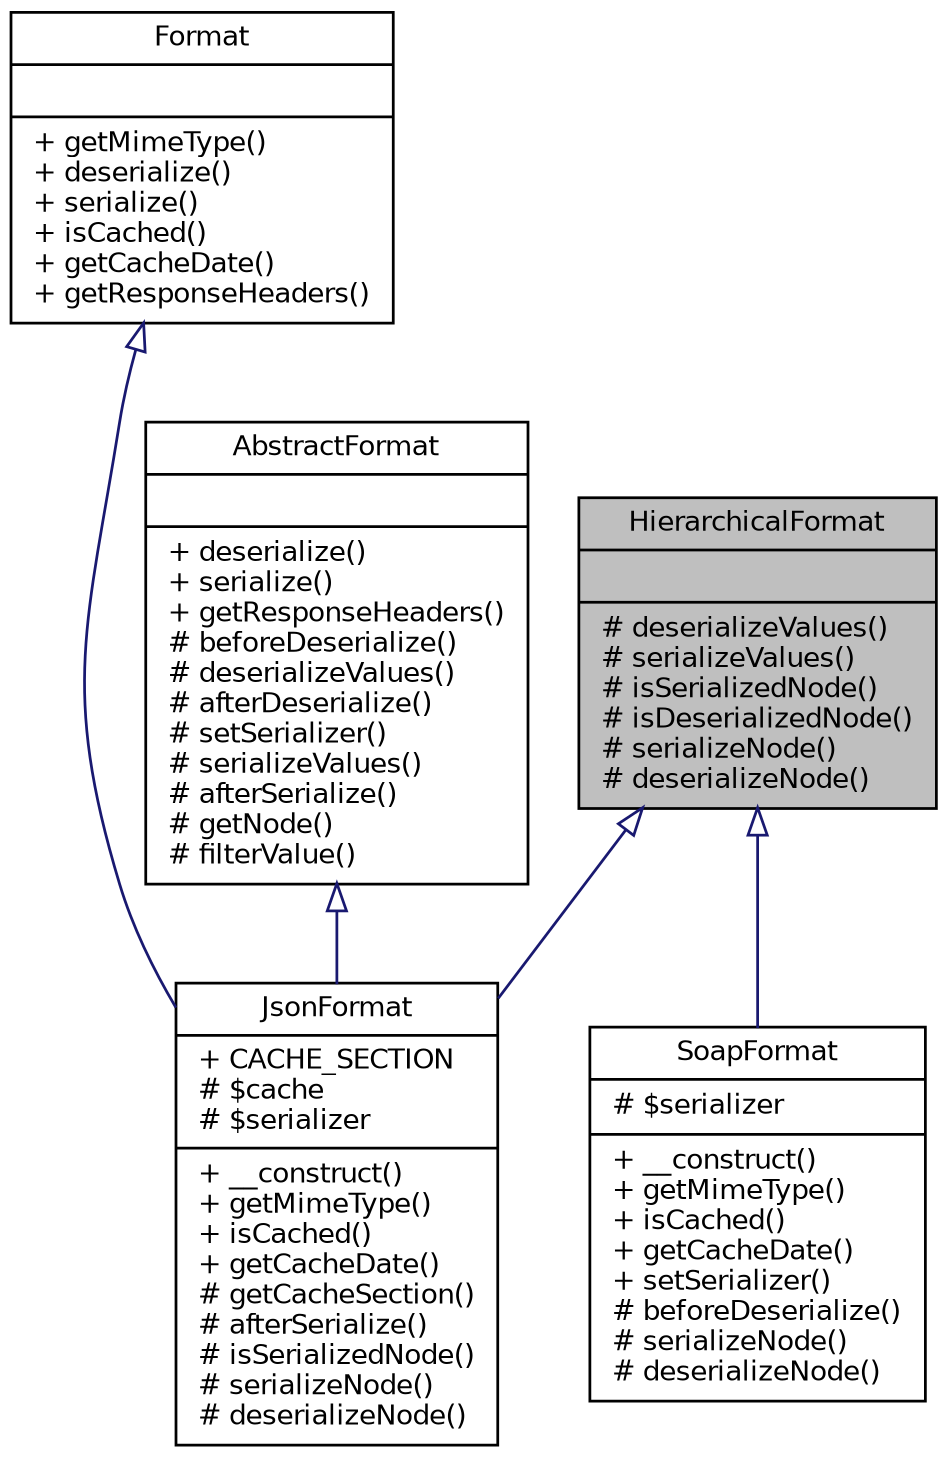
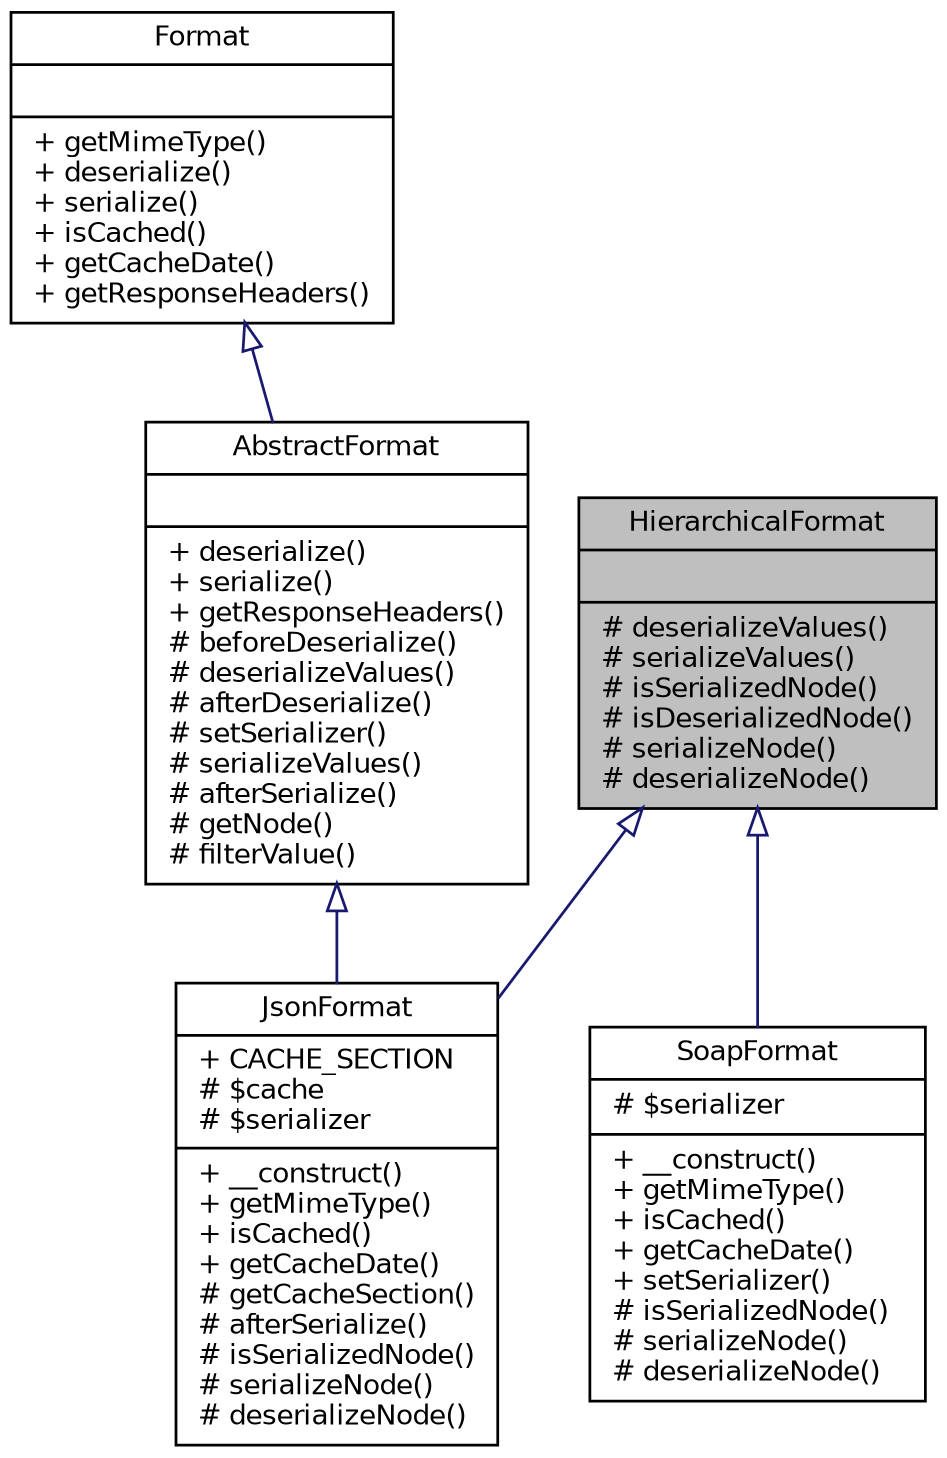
(85, 685) -> (263, 386)
(758, 1312) -> (751, 1312)
